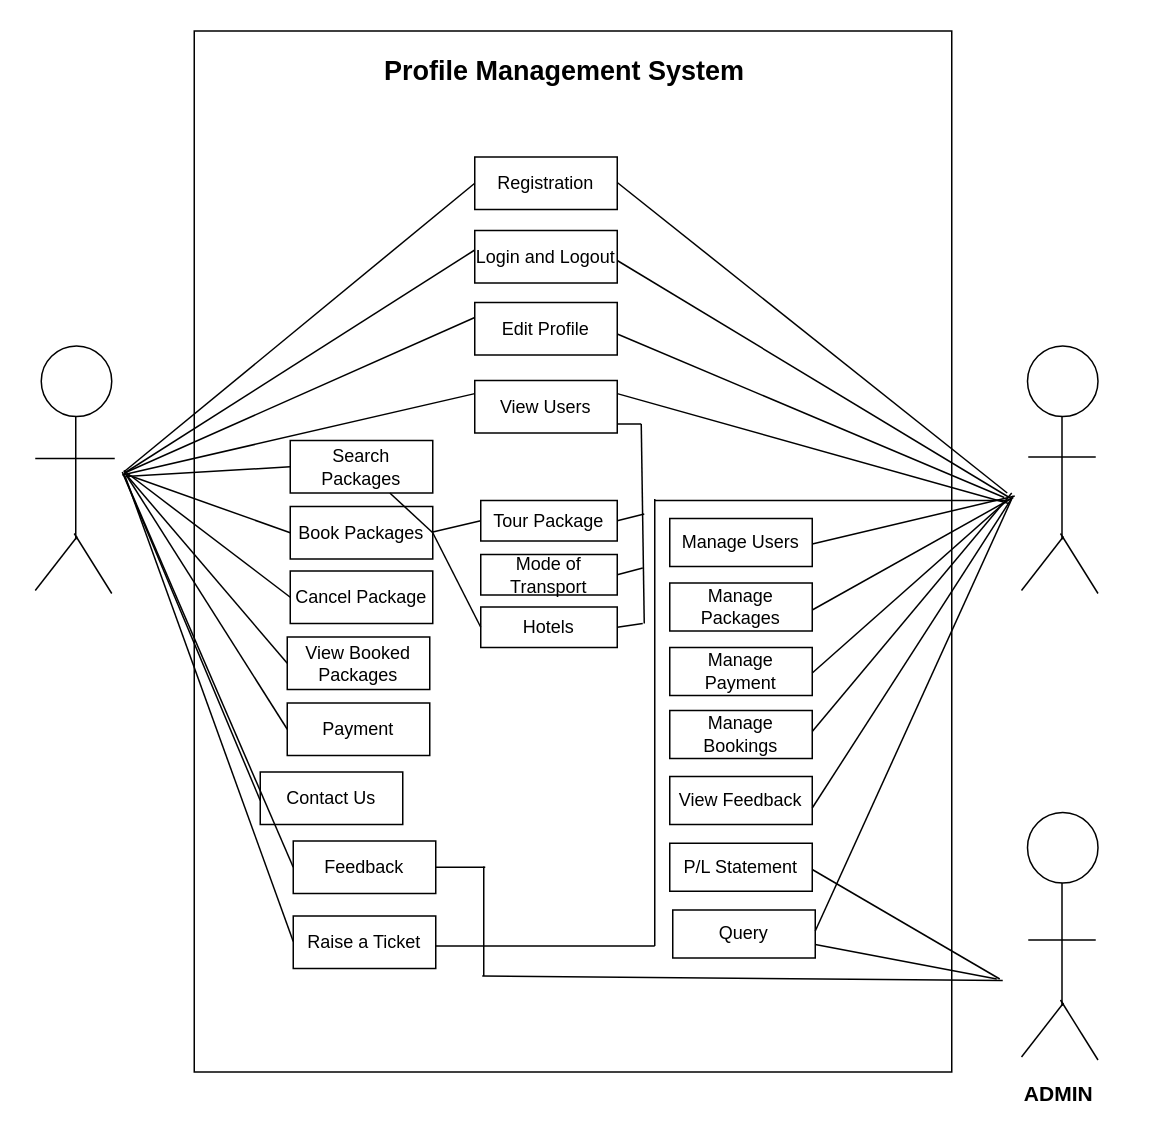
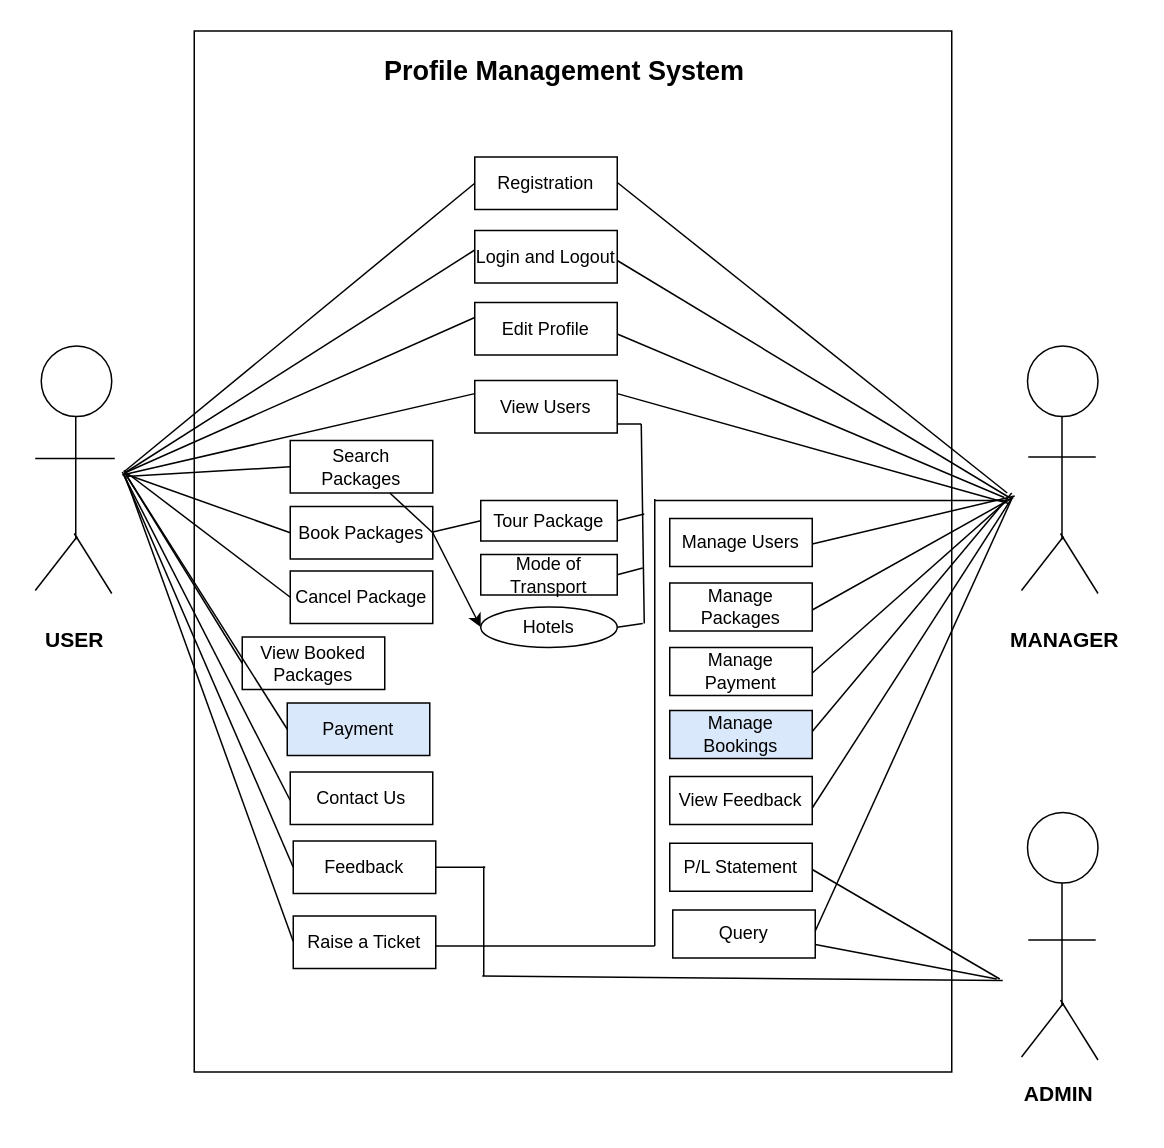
(478, 621) -> (476, 617)
(549, 627) -> (549, 627)
none -> (74, 639)
none -> (1064, 639)
(359, 663) -> (314, 663)
(359, 729) -> (359, 729)
(741, 734) -> (741, 734)
(332, 798) -> (362, 798)
